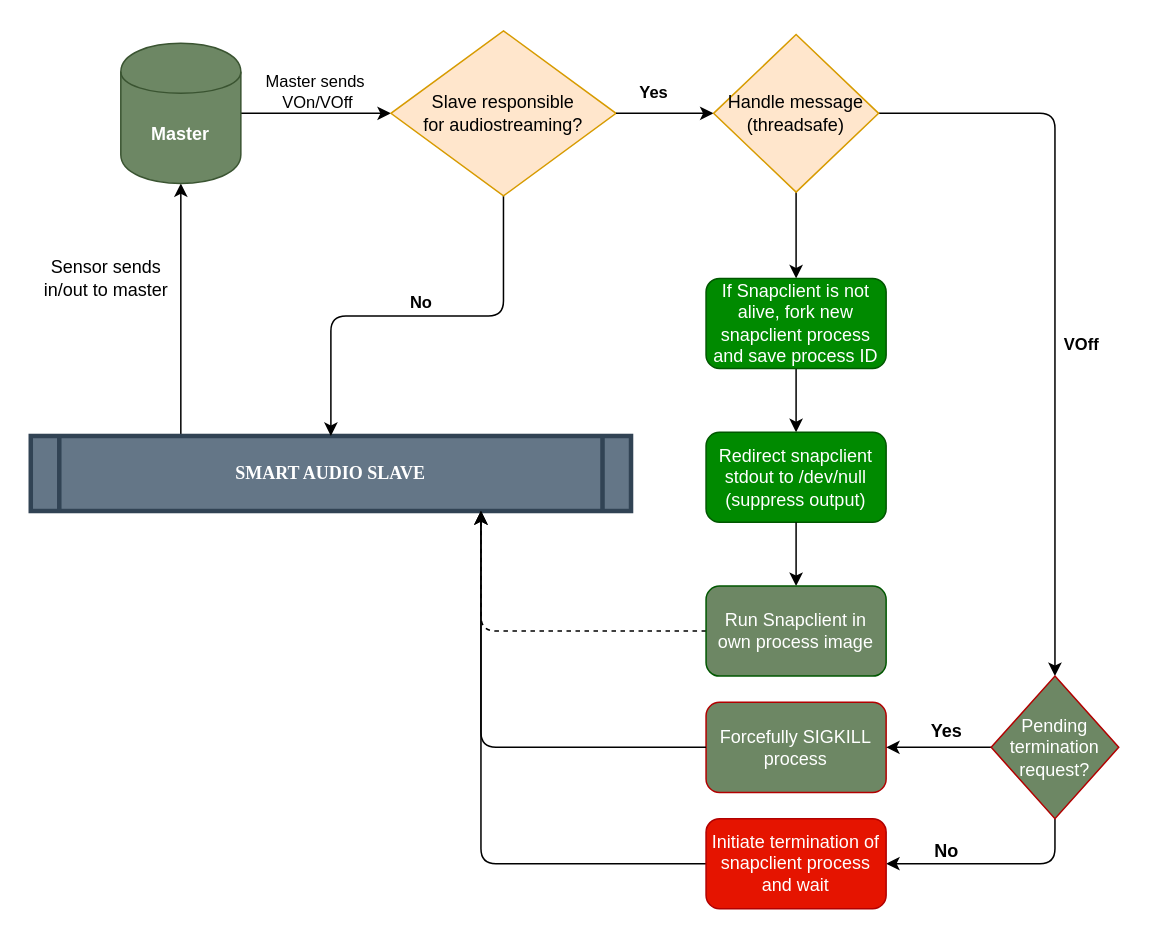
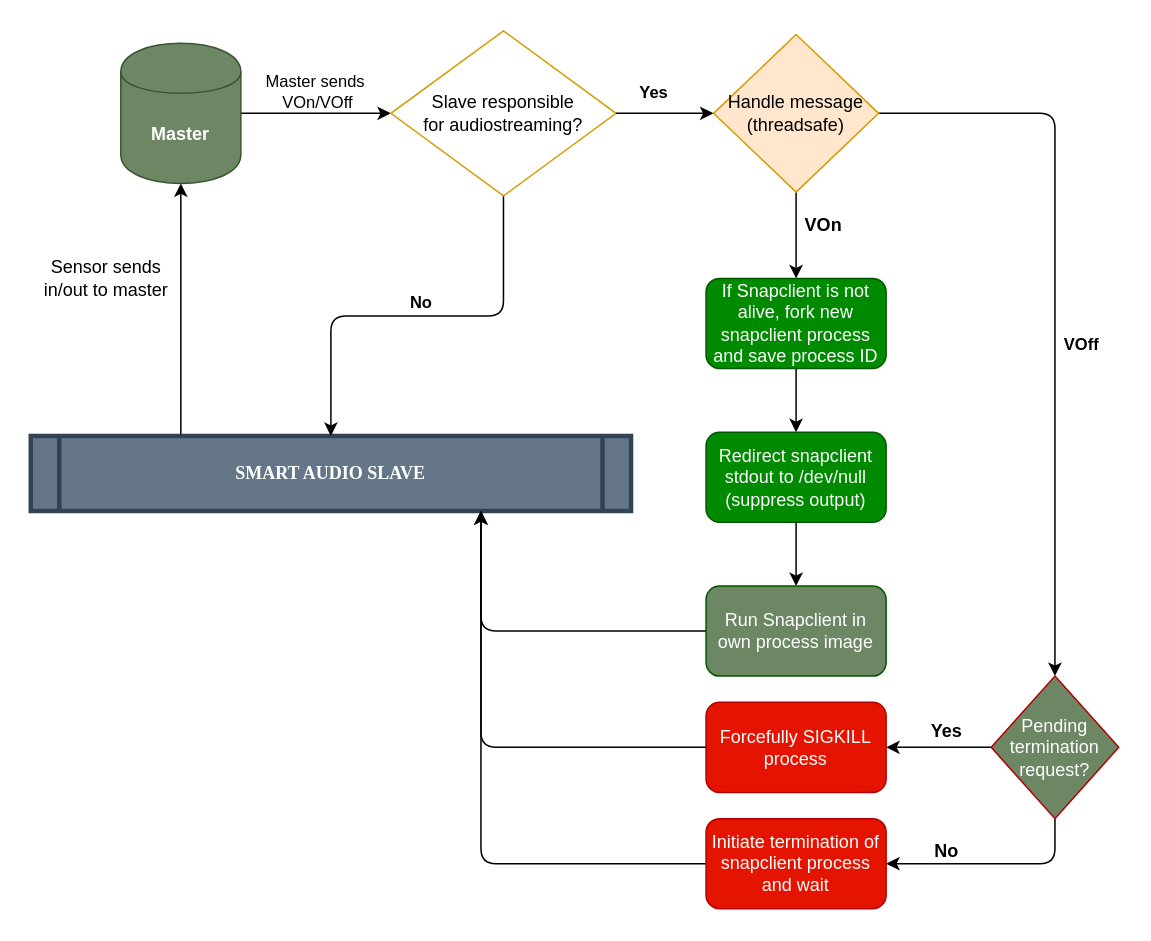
(503, 113) -> (503, 113)
none -> (822, 226)
(592, 631) -> (592, 631)
(796, 747) -> (796, 747)
